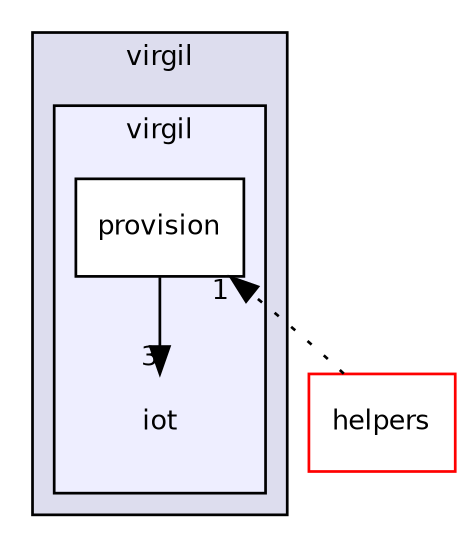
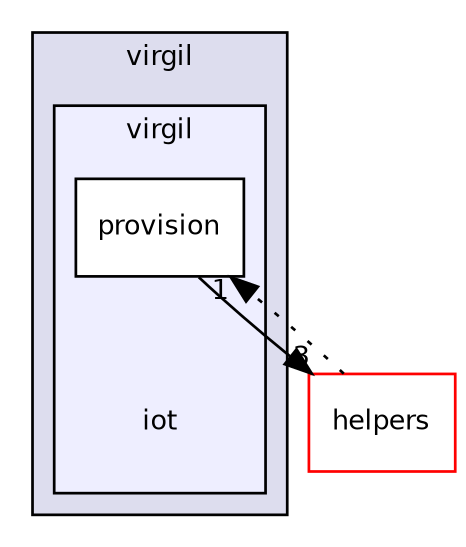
(160, 312) -> (244, 318)
